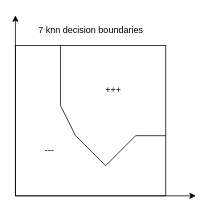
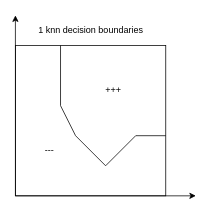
(91, 30) -> (91, 30)
